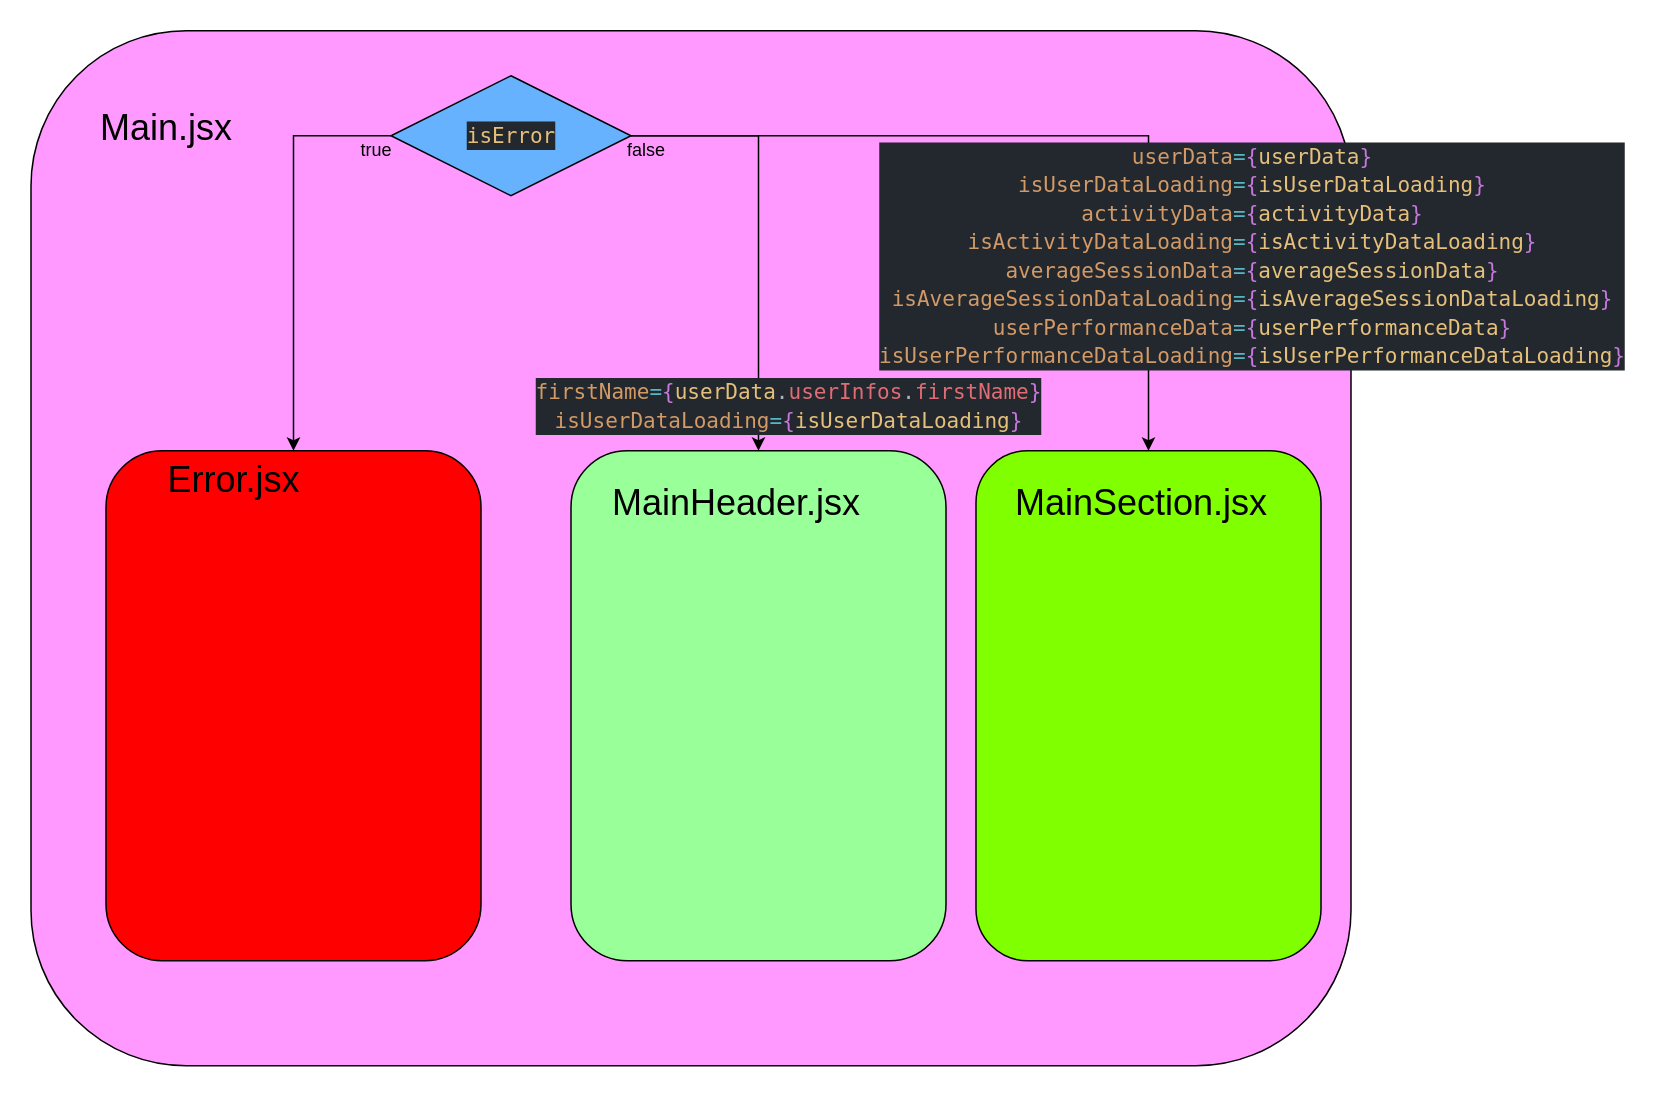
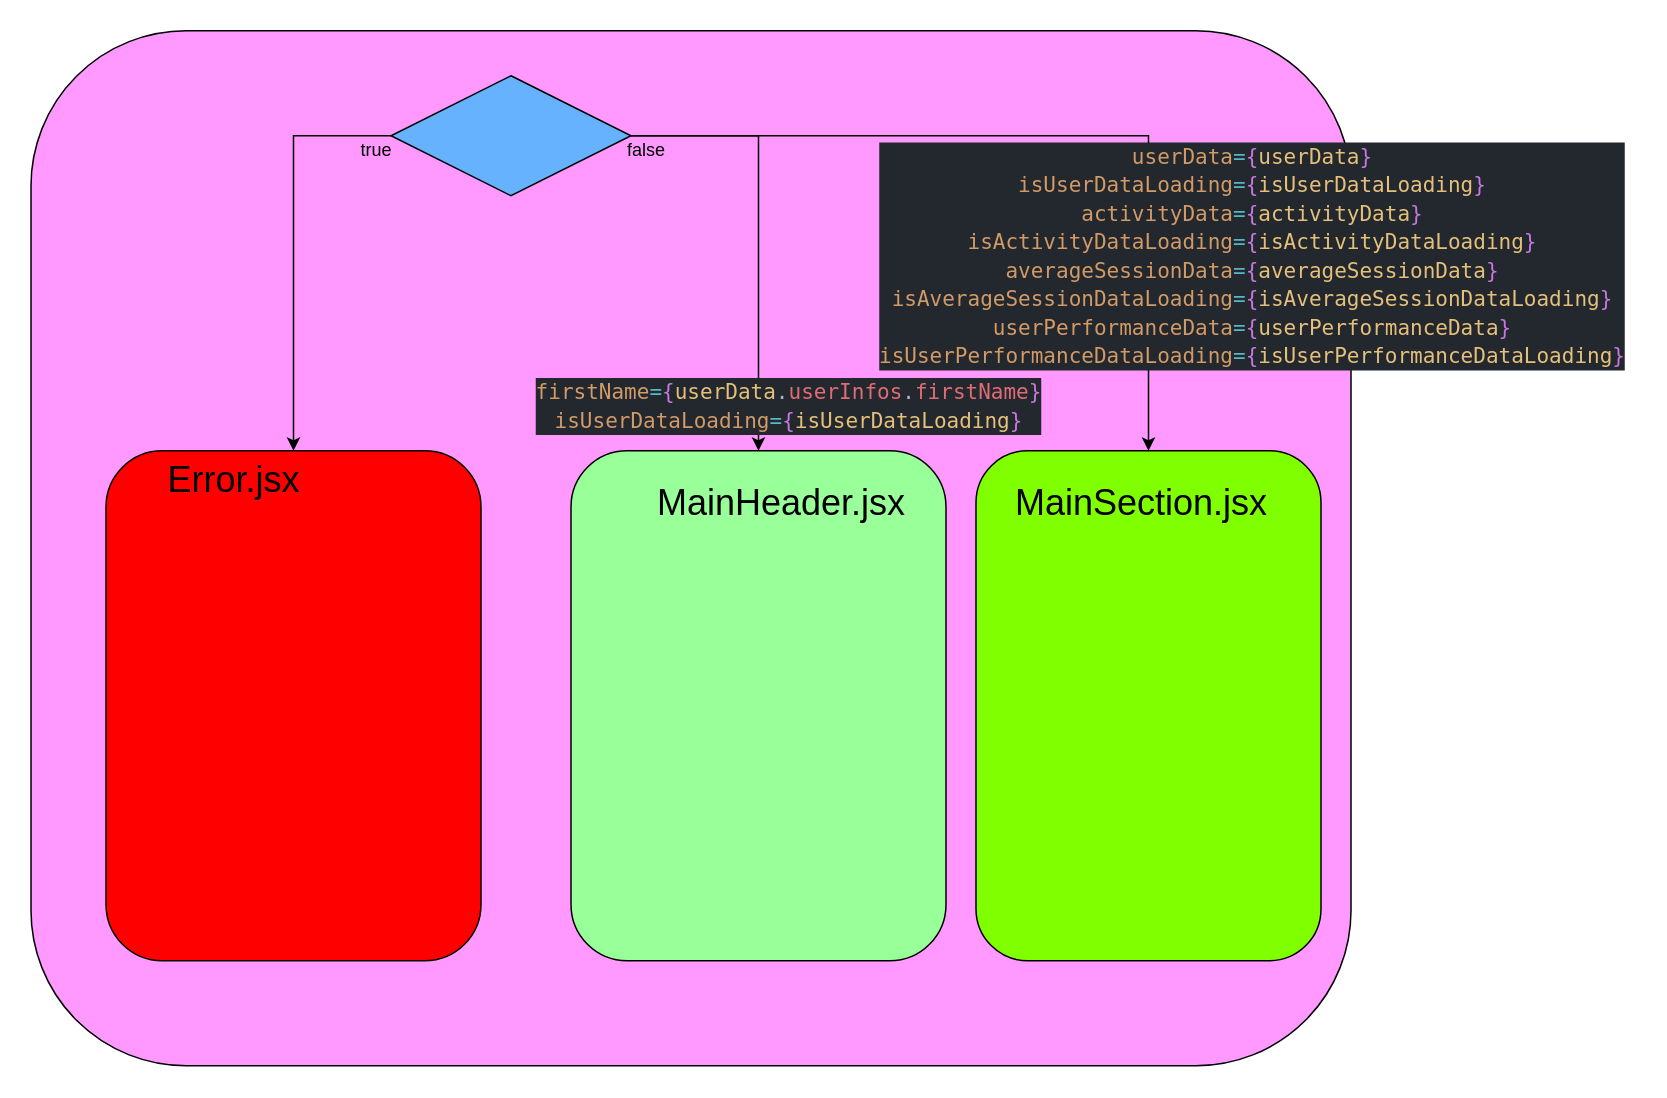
(166, 128) -> none
(511, 136) -> none
(736, 503) -> (781, 503)
